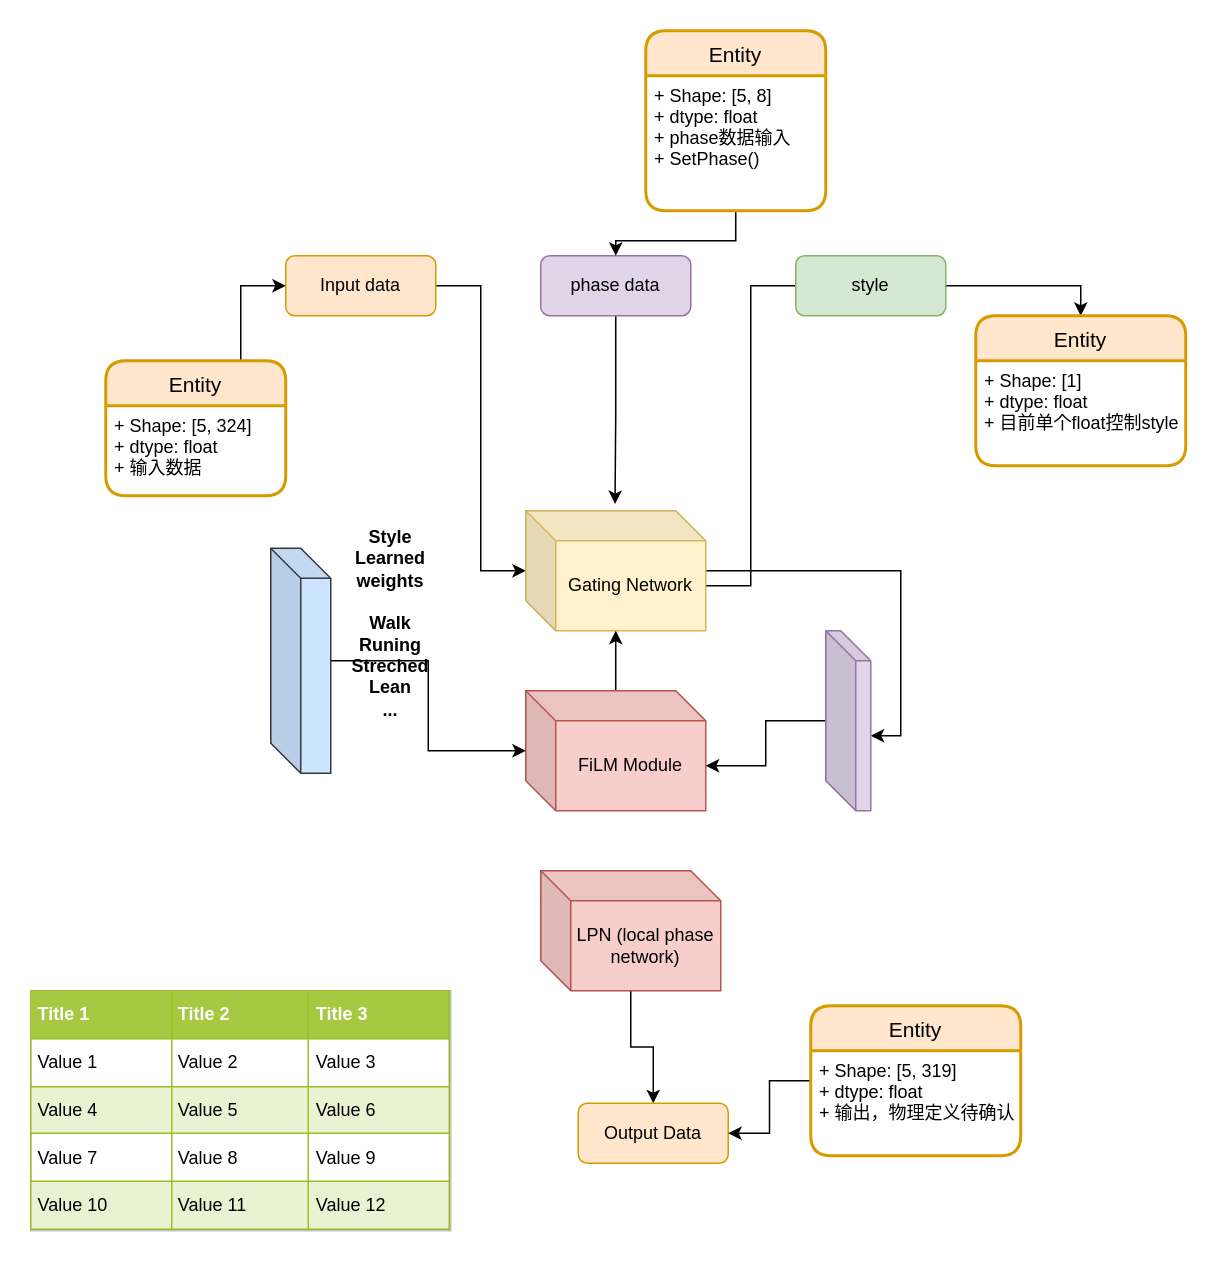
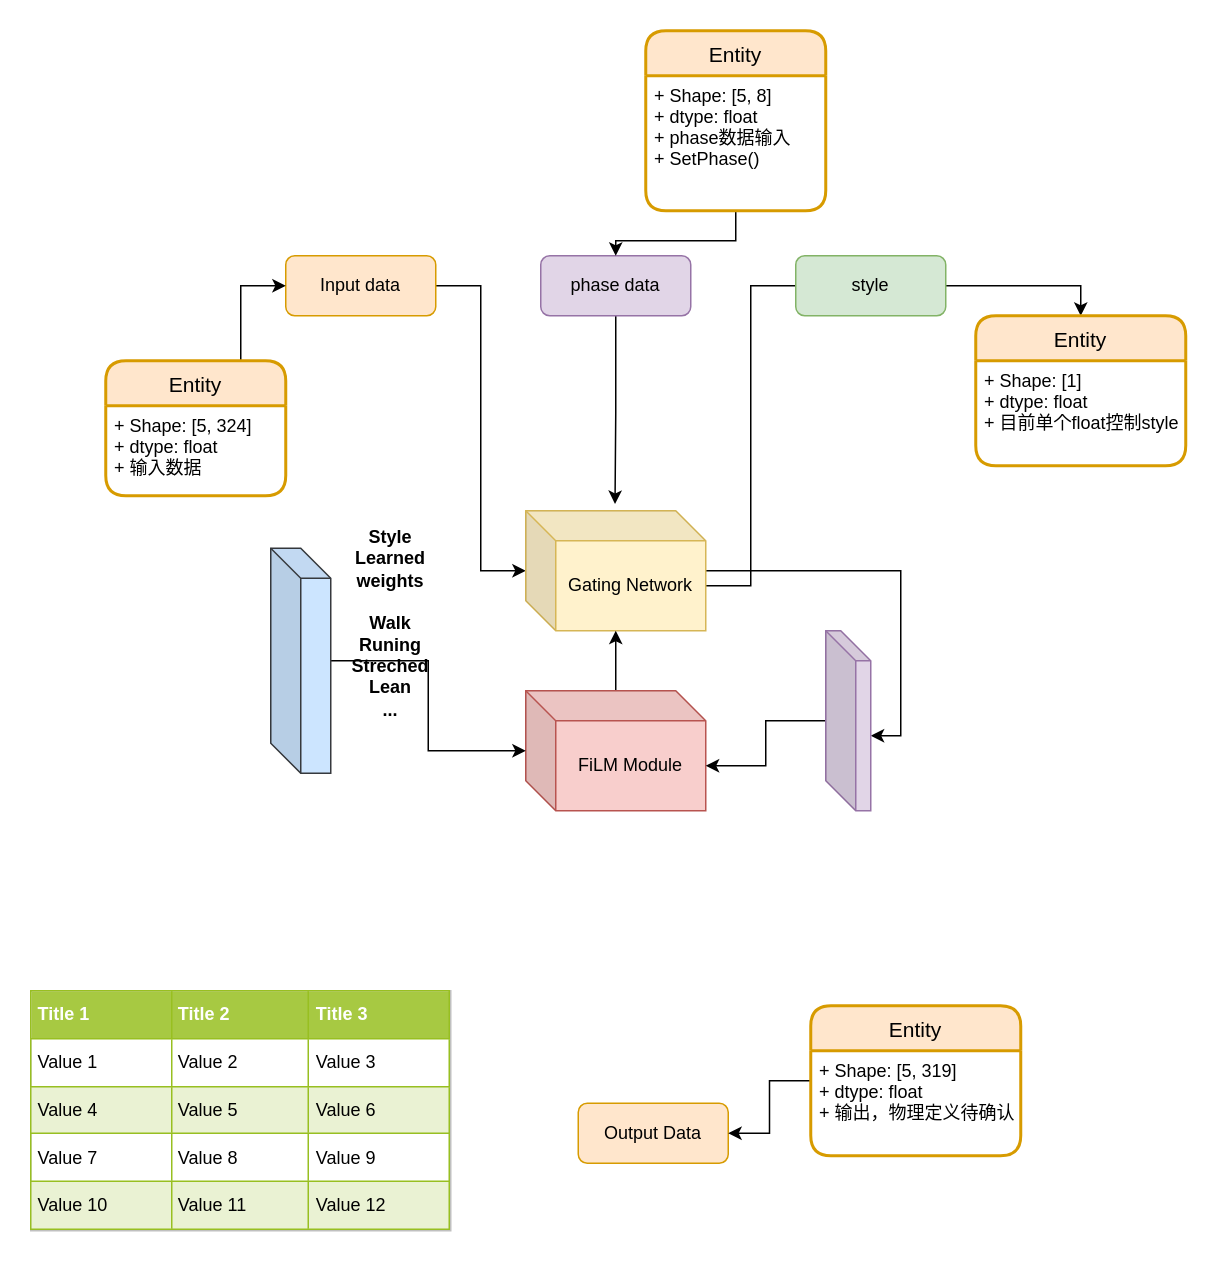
(631, 931) -> none
(637, 1047) -> none
